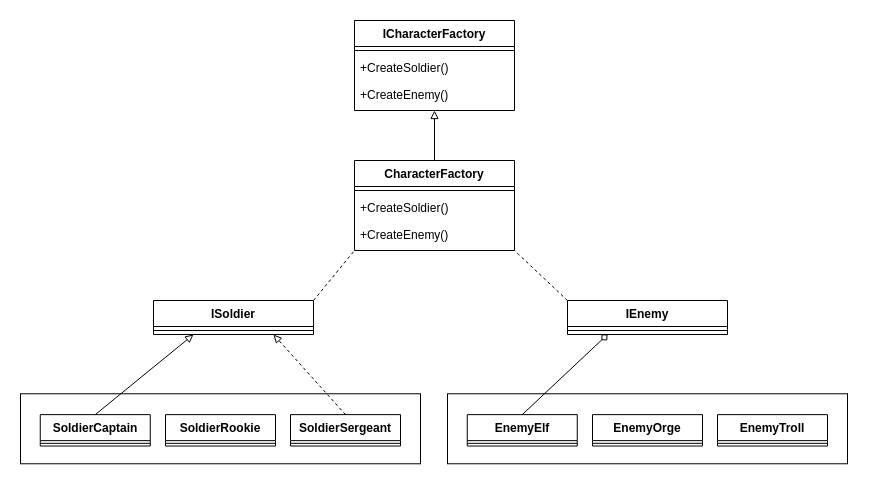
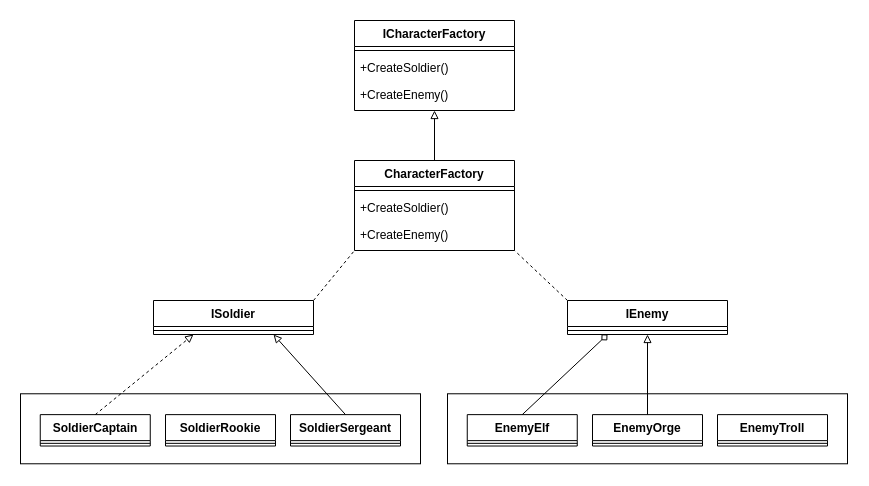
(142, 376) -> (142, 376)
(312, 377) -> (312, 377)
none -> (648, 379)
